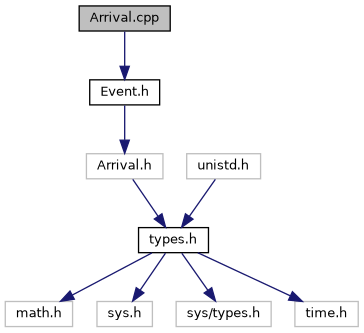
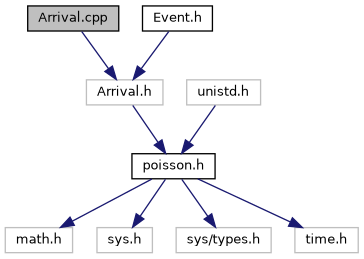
(125, 49) -> (95, 50)
(174, 240) -> (174, 166)
